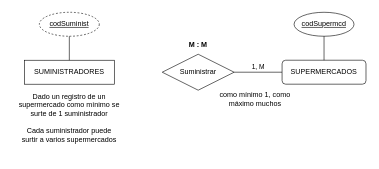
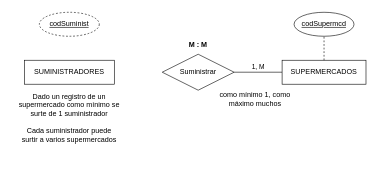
(69, 48) -> none
(324, 48) -> (324, 48)
(324, 72) -> (324, 72)
